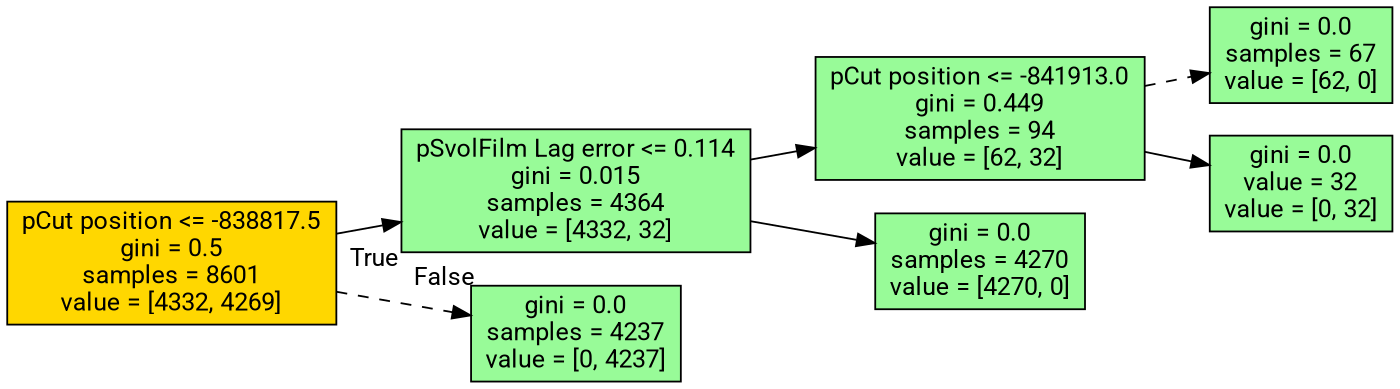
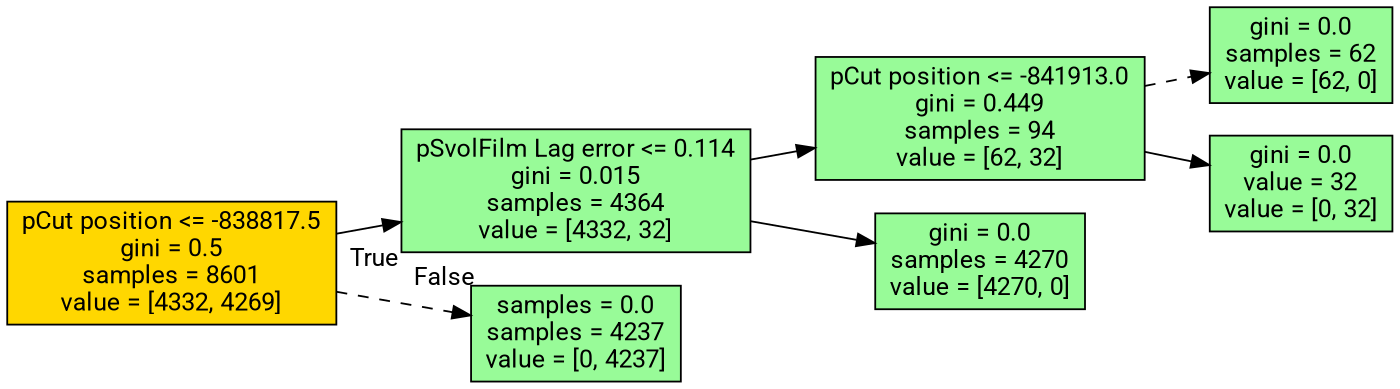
(1301, 55) -> (1301, 55)
(576, 334) -> (576, 334)
